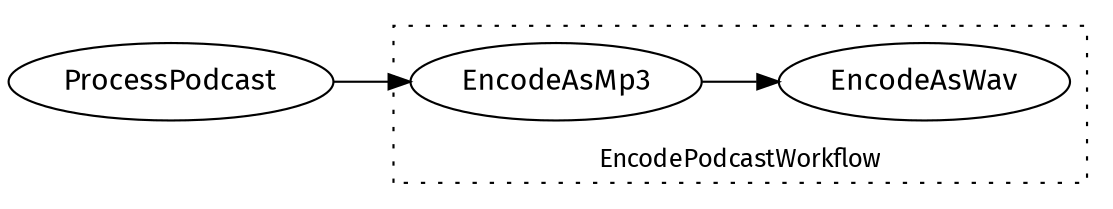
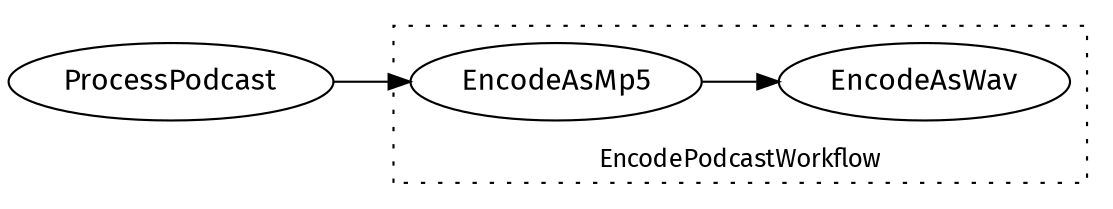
(556, 82) -> (556, 82)
